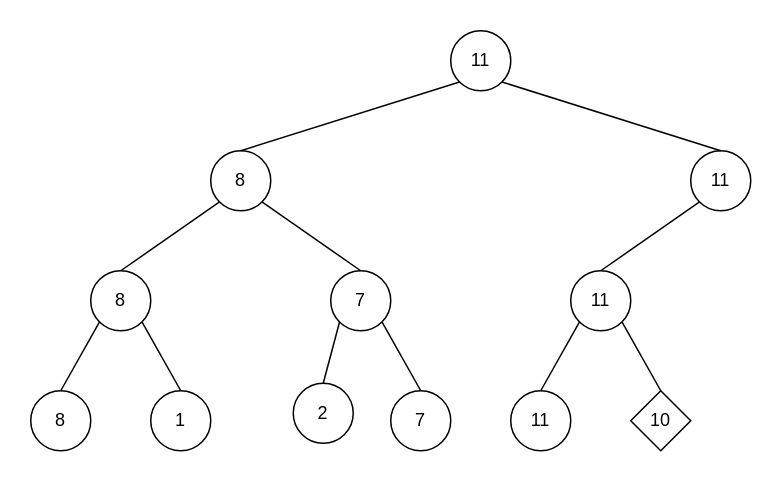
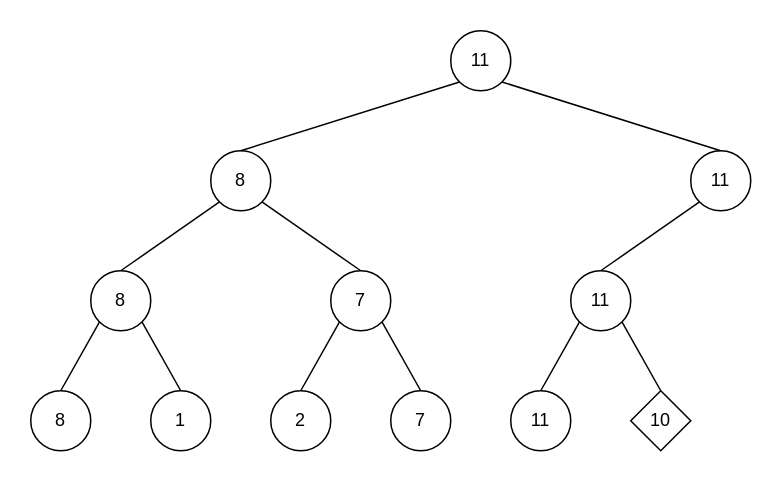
(323, 413) -> (301, 421)
